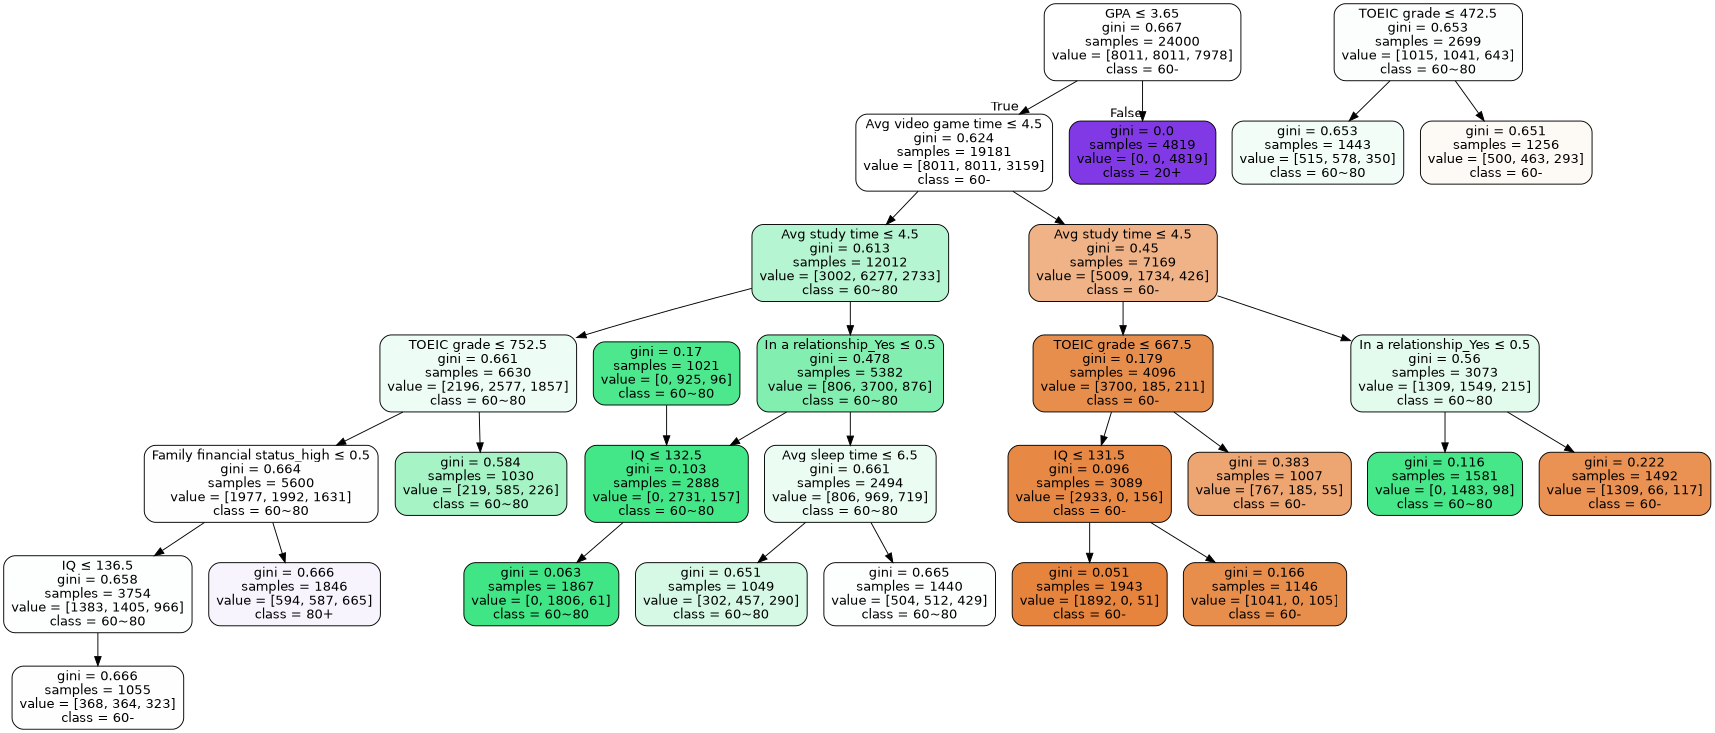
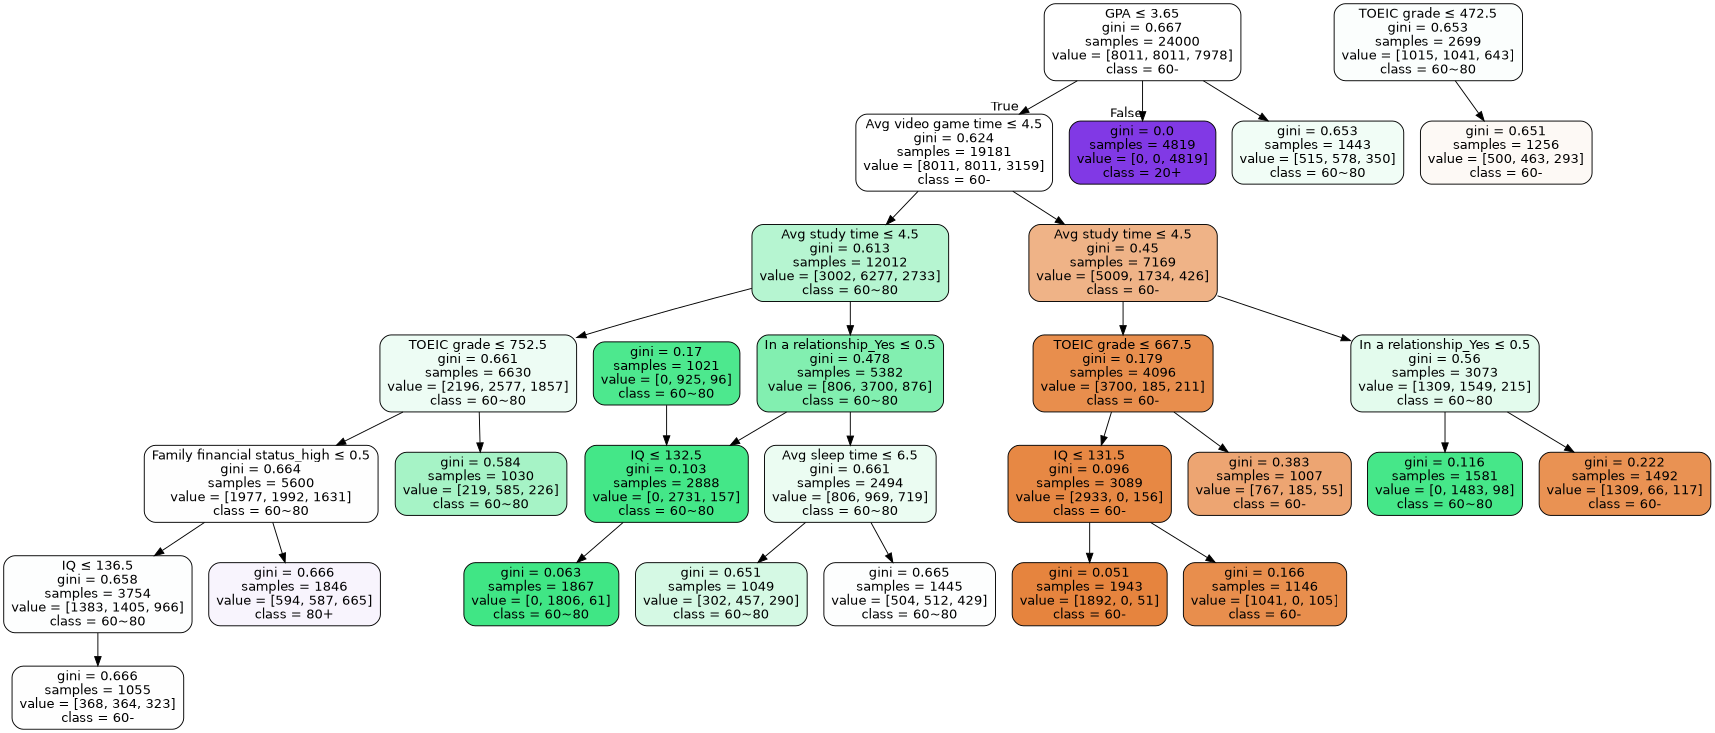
(1373, 98) -> (1232, 98)
(910, 587) -> (910, 587)
